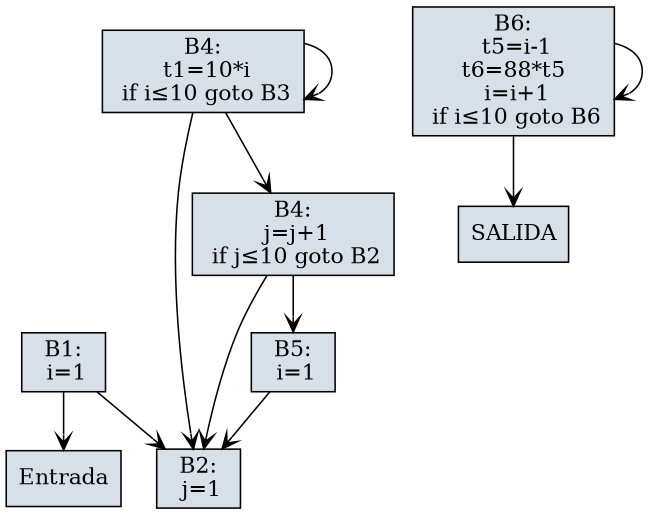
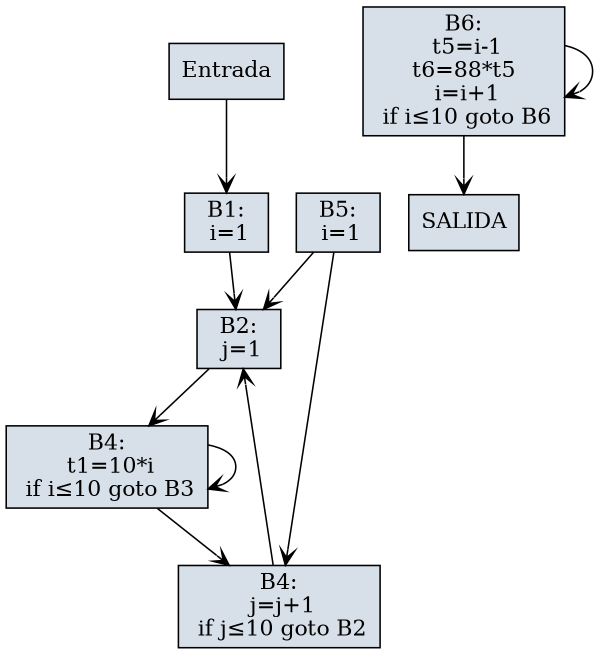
(176, 273) -> (185, 392)
(293, 296) -> (311, 401)
(64, 413) -> (227, 138)
